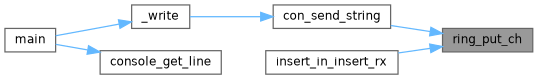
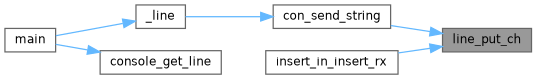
(161, 17) -> (161, 17)
(488, 40) -> (487, 40)
